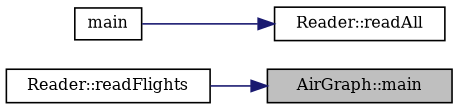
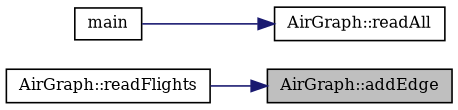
(360, 24) -> (360, 24)
(108, 86) -> (108, 86)
(360, 86) -> (360, 86)
